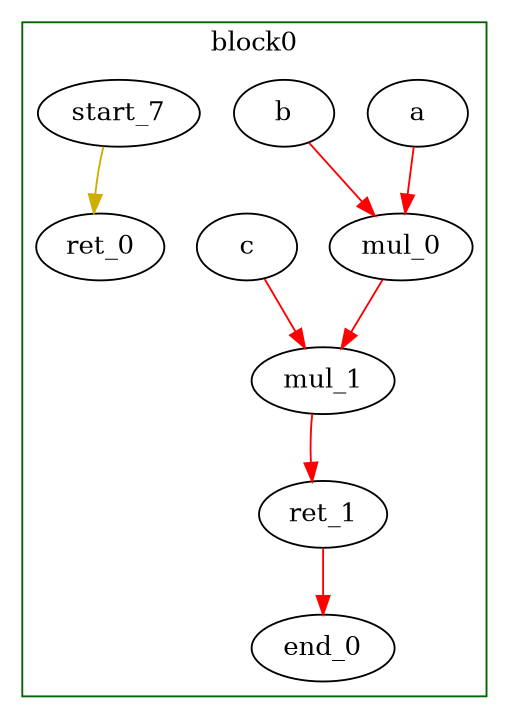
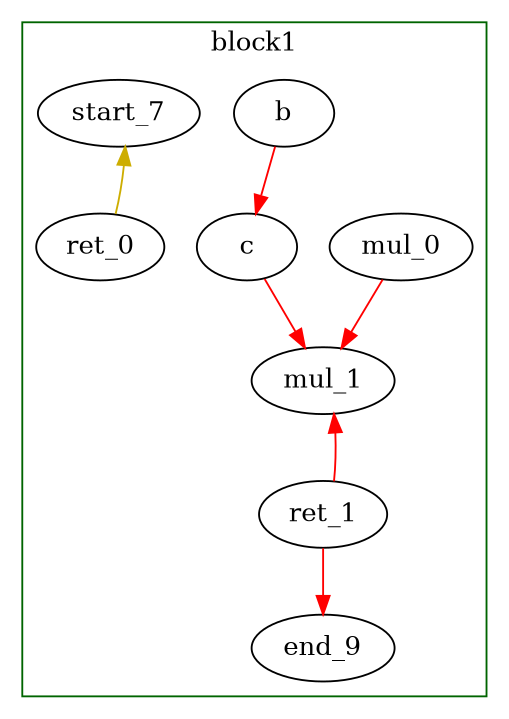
(254, 44) -> (254, 44)
(418, 113) -> none
(99, 170) -> (121, 190)
(335, 172) -> (268, 171)
(311, 438) -> (336, 457)
(323, 648) -> (323, 648)
